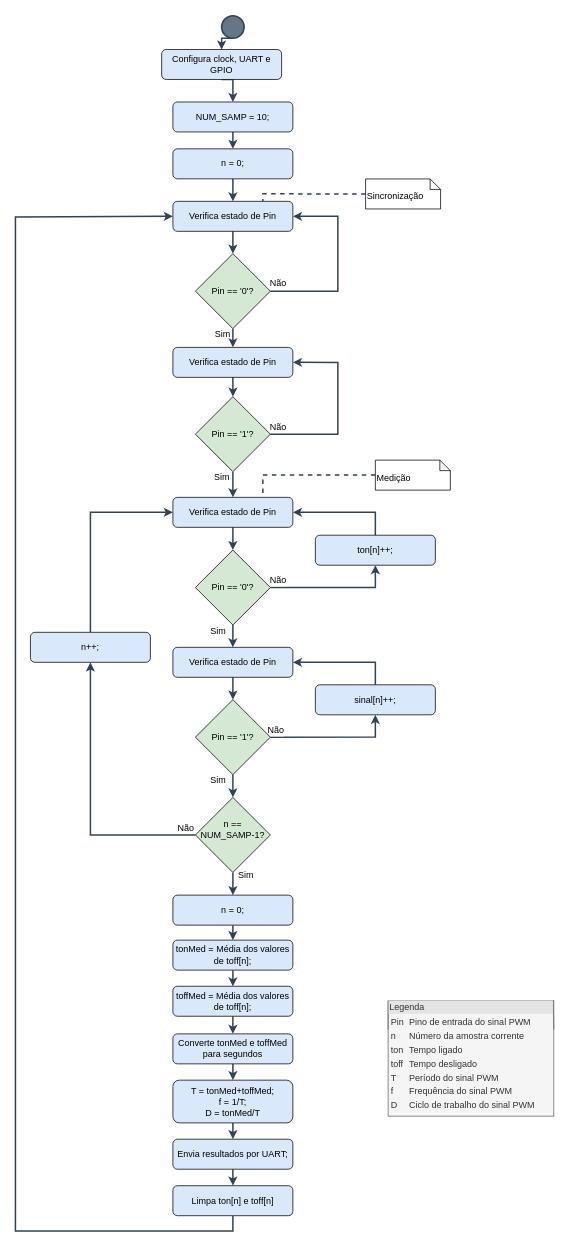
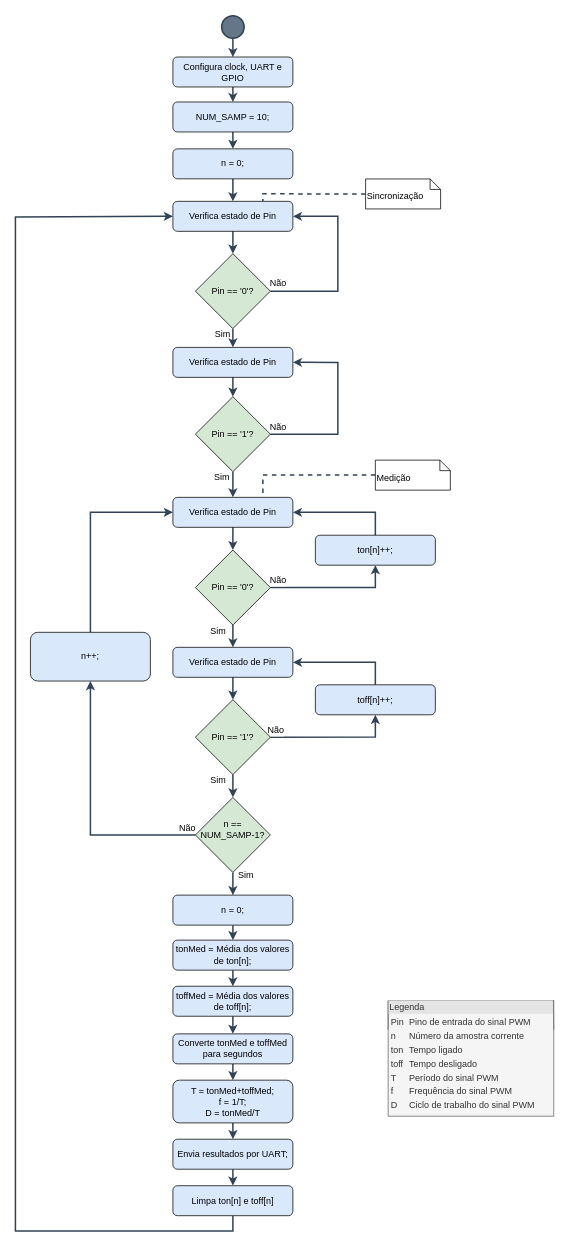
(222, 65) -> (233, 72)
(90, 647) -> (90, 657)
(375, 700) -> (375, 700)
(233, 955) -> (233, 955)
